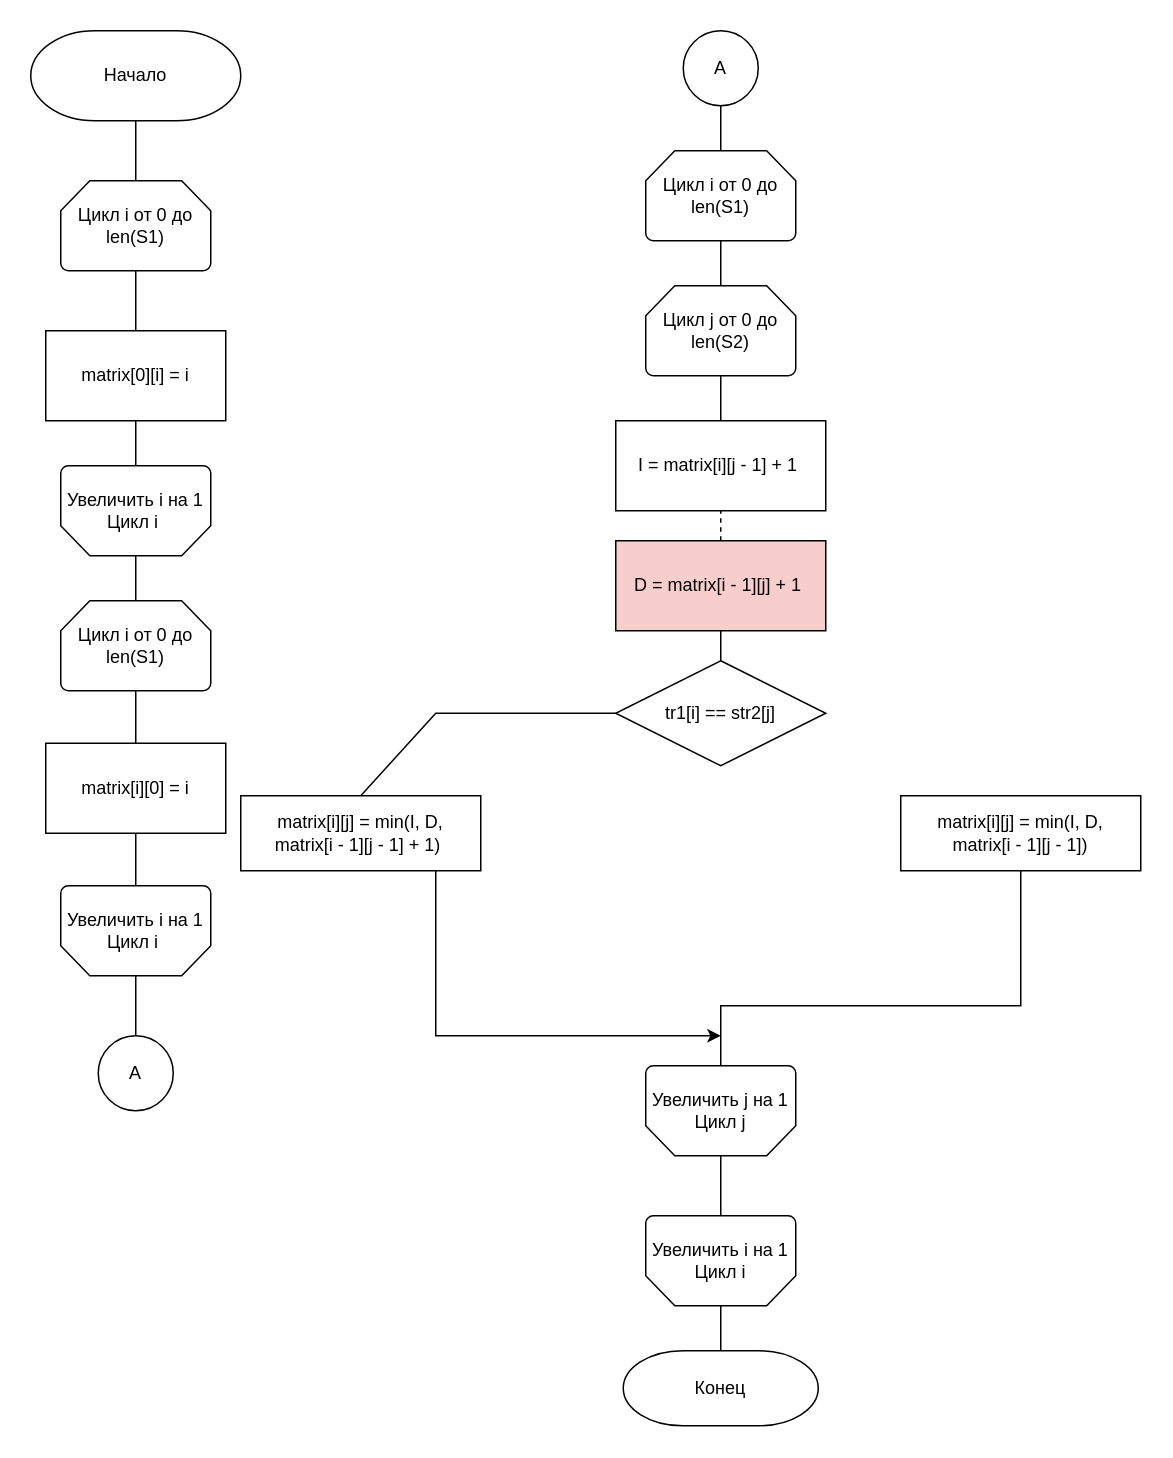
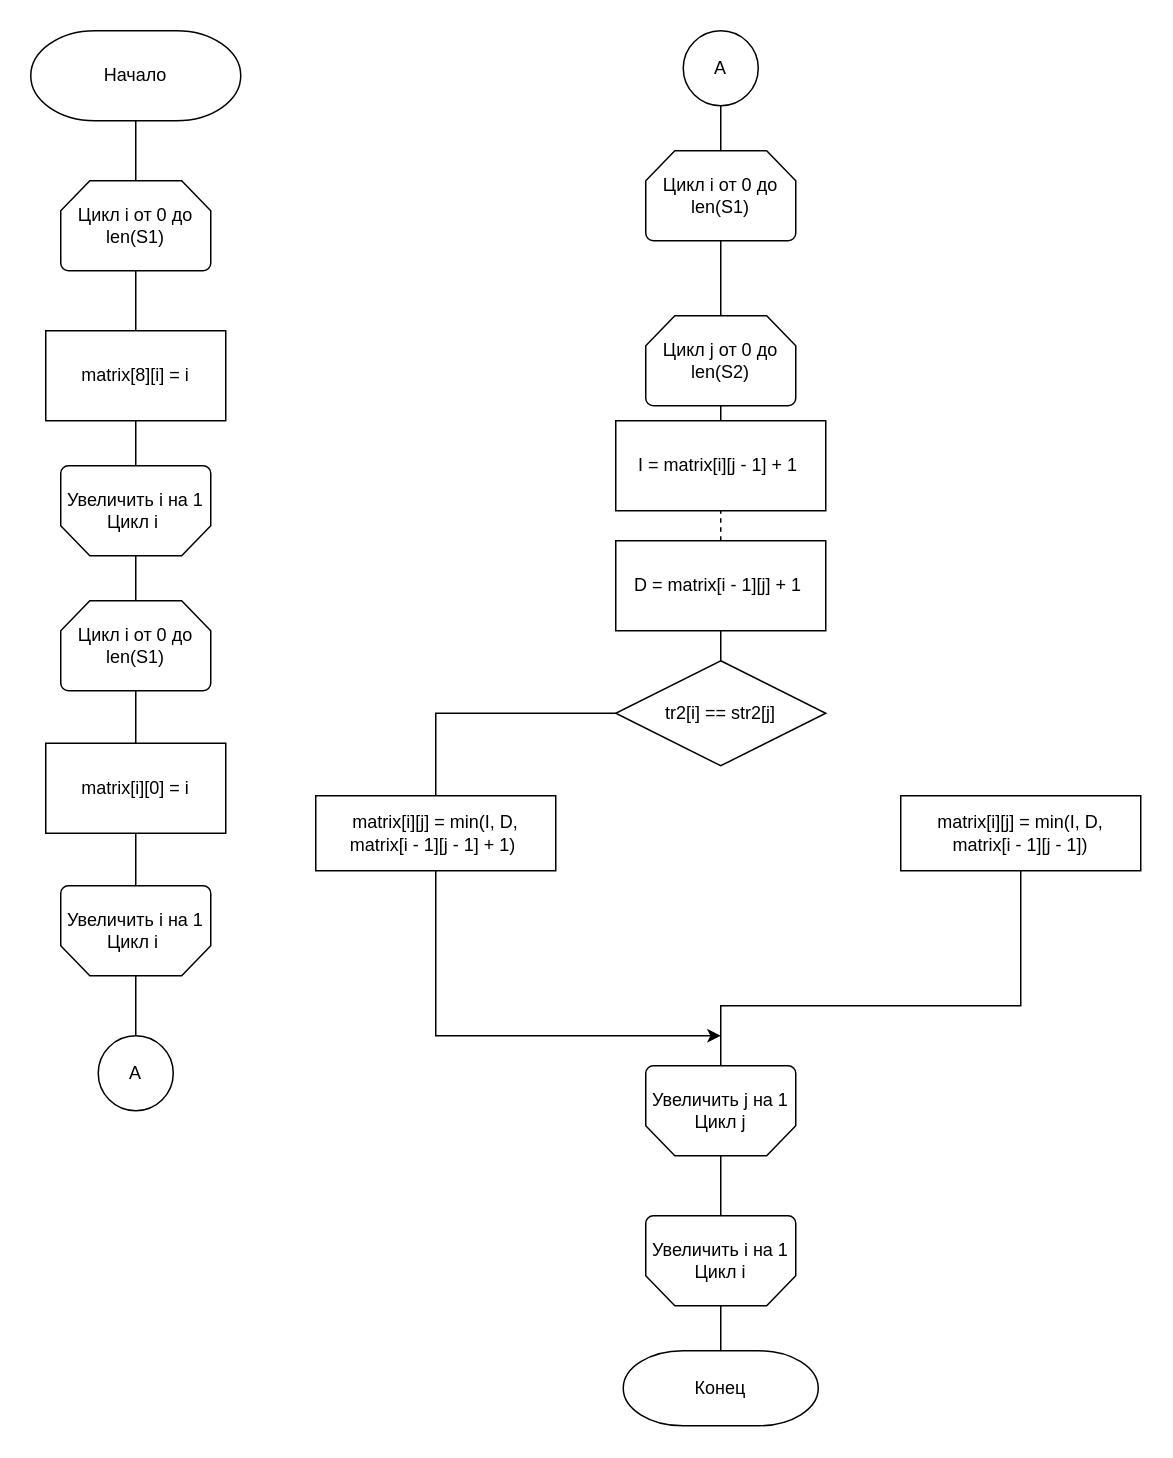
(721, 331) -> (721, 361)
(136, 376) -> (136, 376)
(721, 586) -> (721, 586)
(721, 713) -> (721, 713)
(361, 833) -> (436, 833)
